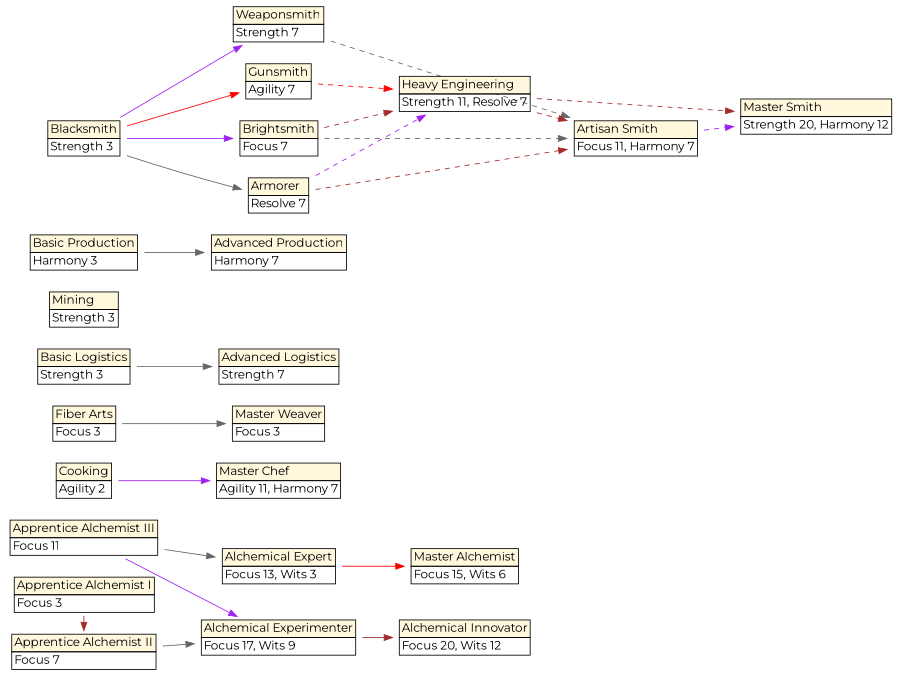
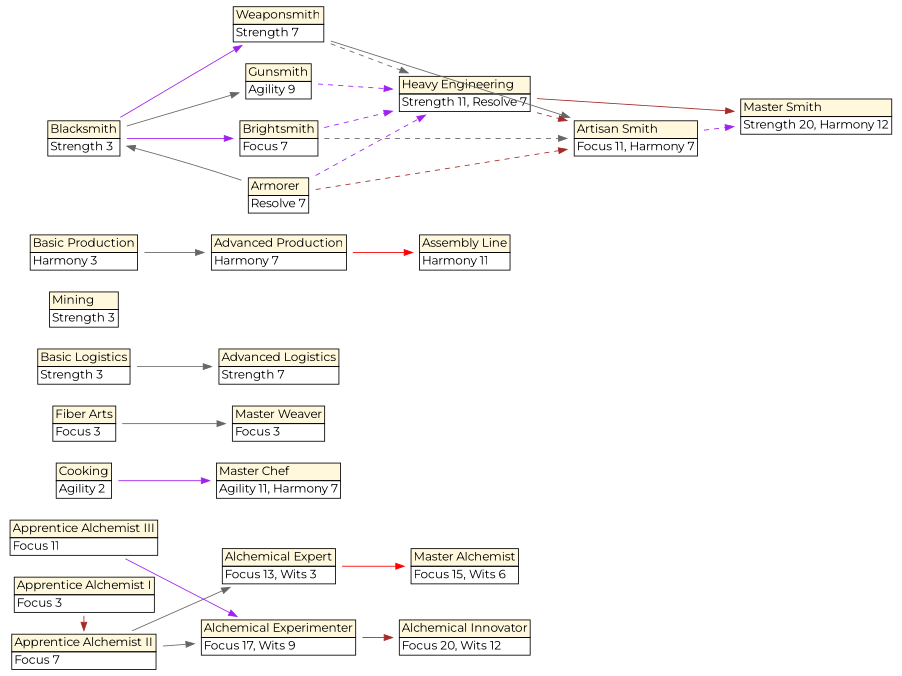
none -> (376, 61)
(446, 78) -> (446, 78)
(351, 86) -> (351, 86)
(272, 90) -> (272, 90)
(631, 105) -> (631, 105)
(179, 111) -> (179, 111)
(354, 120) -> (354, 120)
(180, 172) -> (189, 163)
none -> (465, 253)
(186, 553) -> (177, 611)
